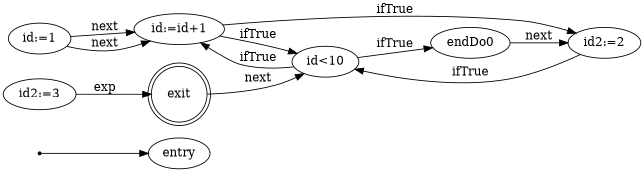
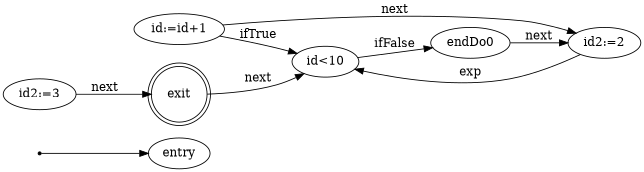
(395, 10) -> (395, 10)
(40, 39) -> none
(395, 44) -> (395, 44)
(249, 66) -> none
(470, 72) -> (470, 72)
(105, 88) -> (105, 88)
